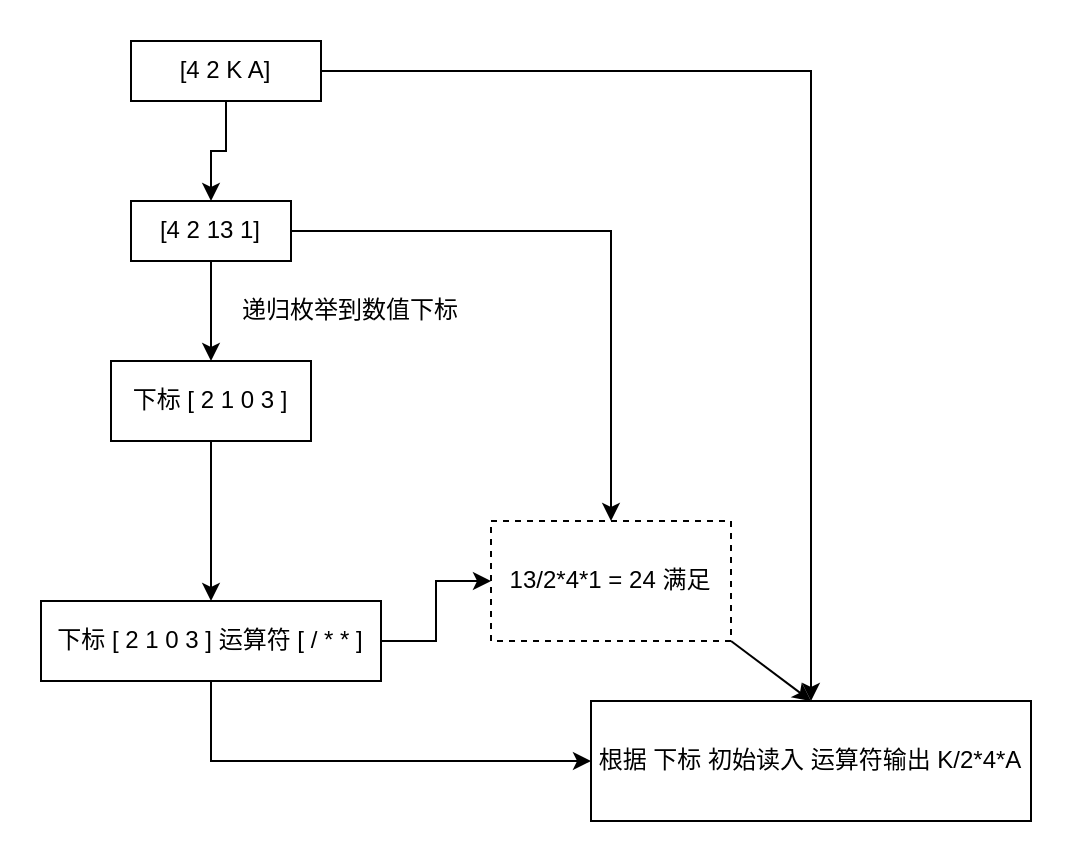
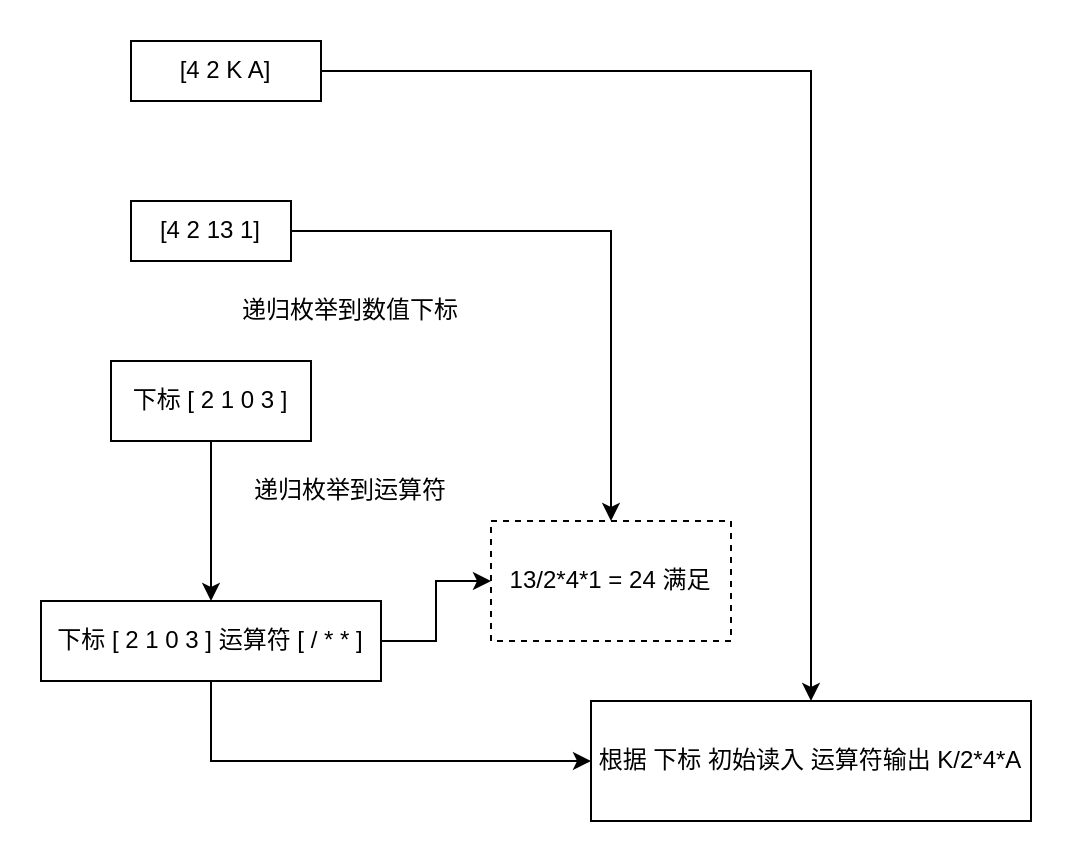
(225, 151) -> none
(211, 304) -> none
none -> (351, 491)
(766, 667) -> none
